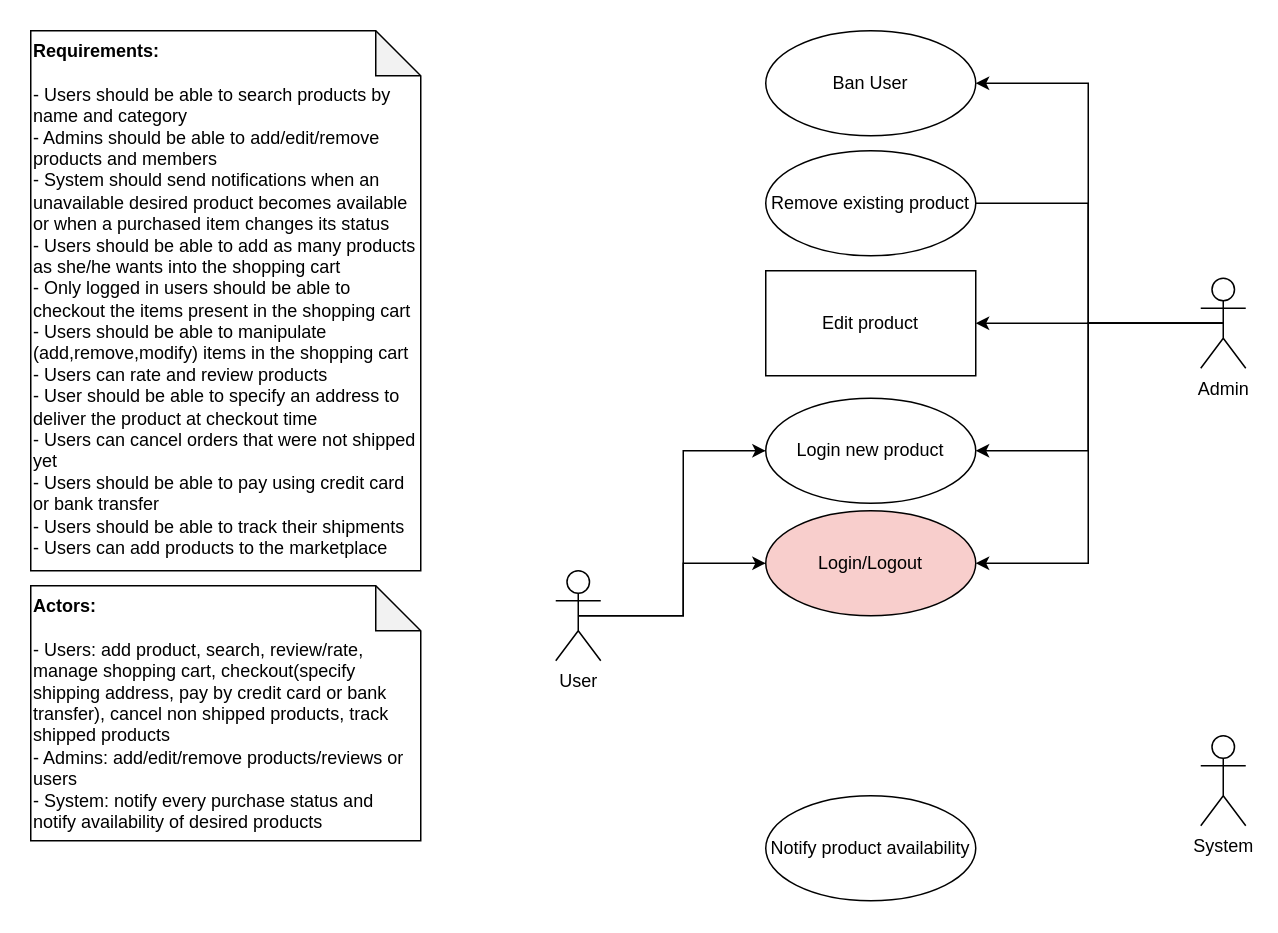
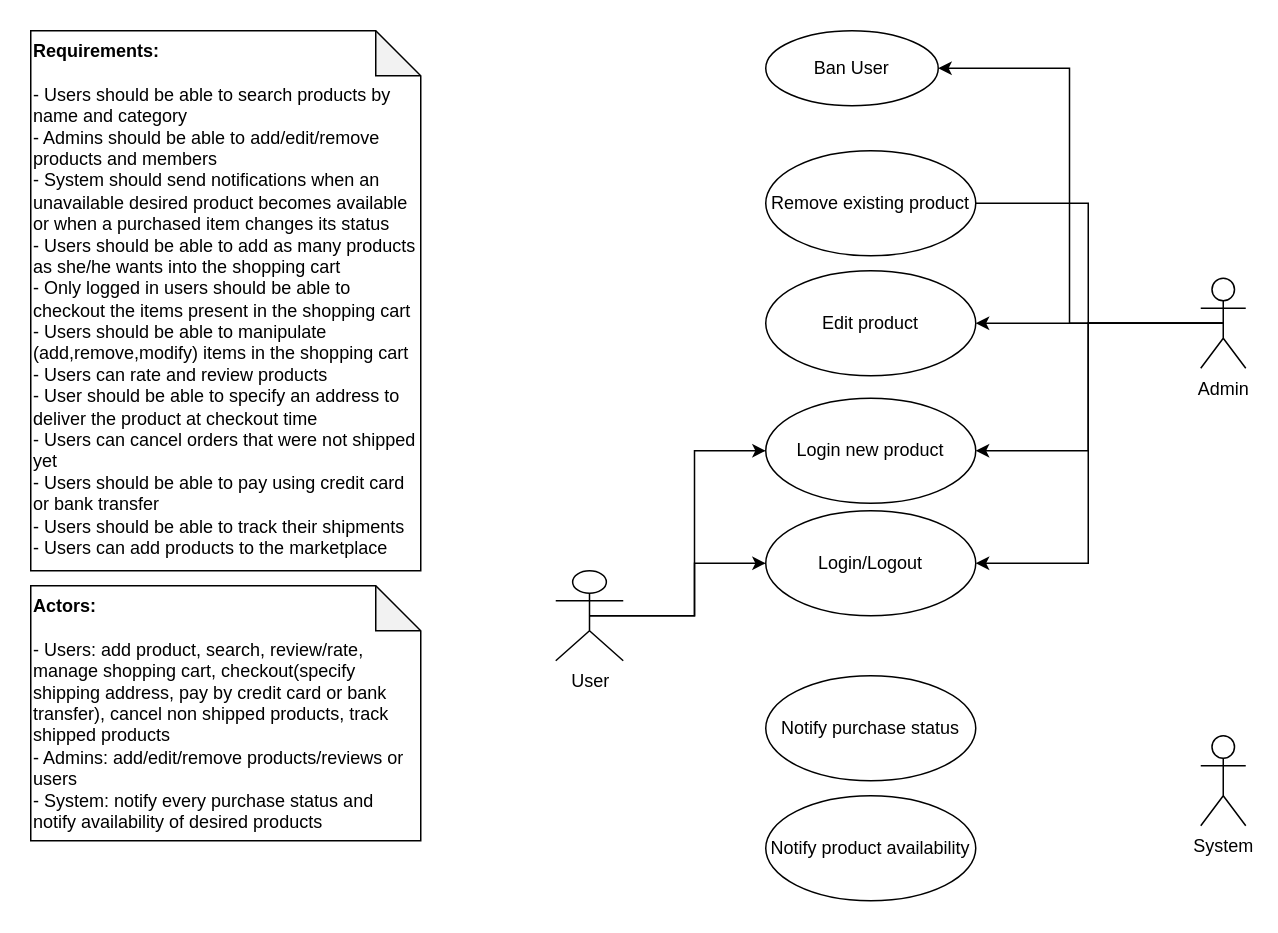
(871, 83) -> (852, 68)
(871, 323) -> (871, 323)
(871, 563) -> (871, 563)
(578, 616) -> (590, 616)
none -> (871, 728)
